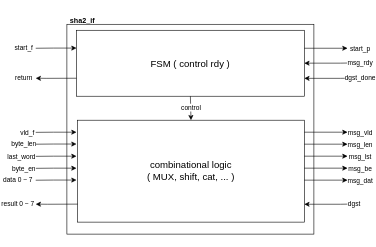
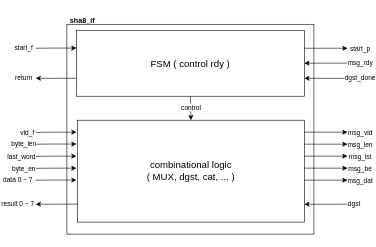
(83, 21) -> (83, 21)
(191, 171) -> (191, 171)
